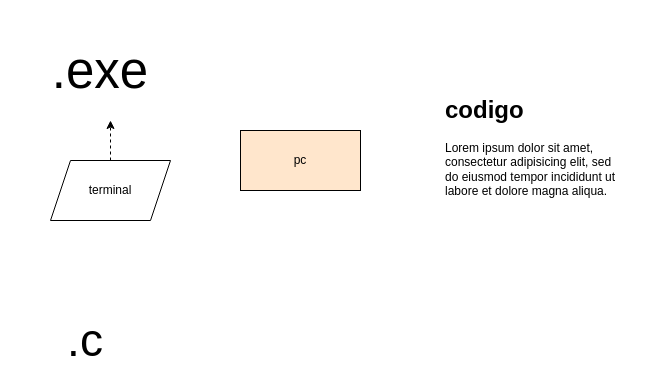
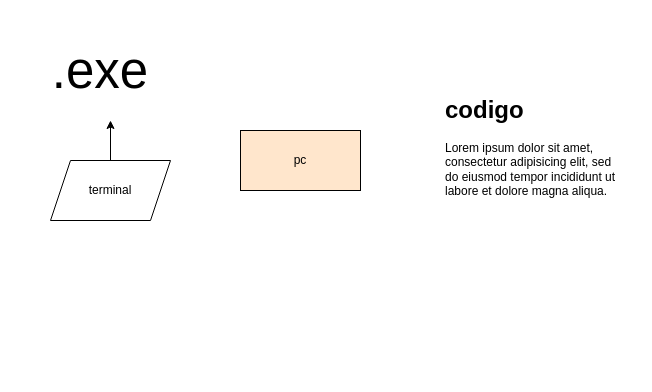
(111, 144) -> (111, 144)
(86, 341) -> none
